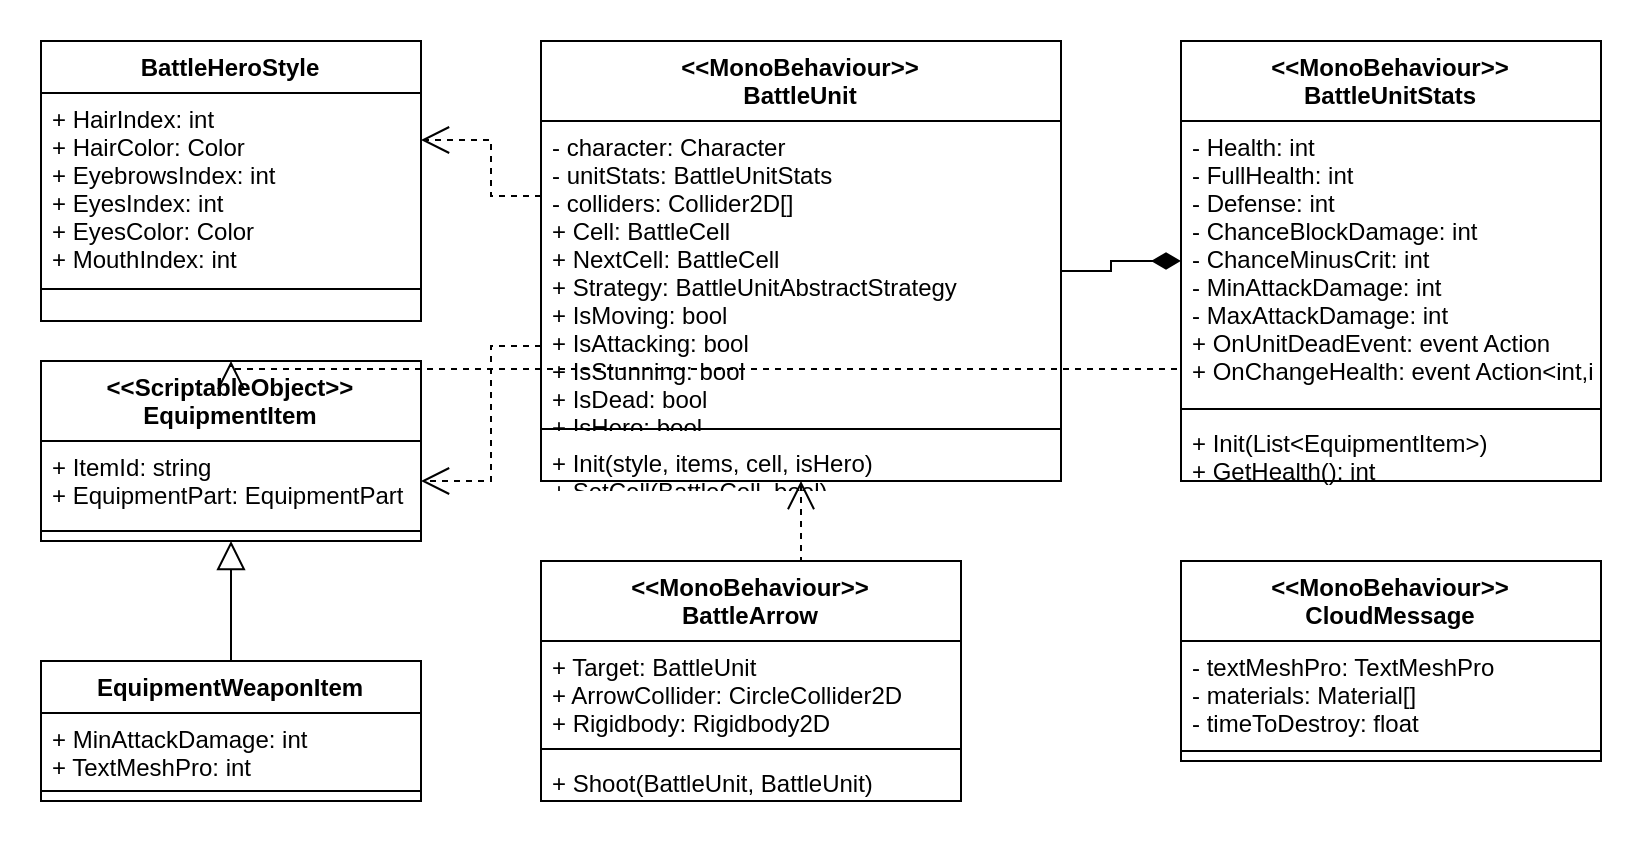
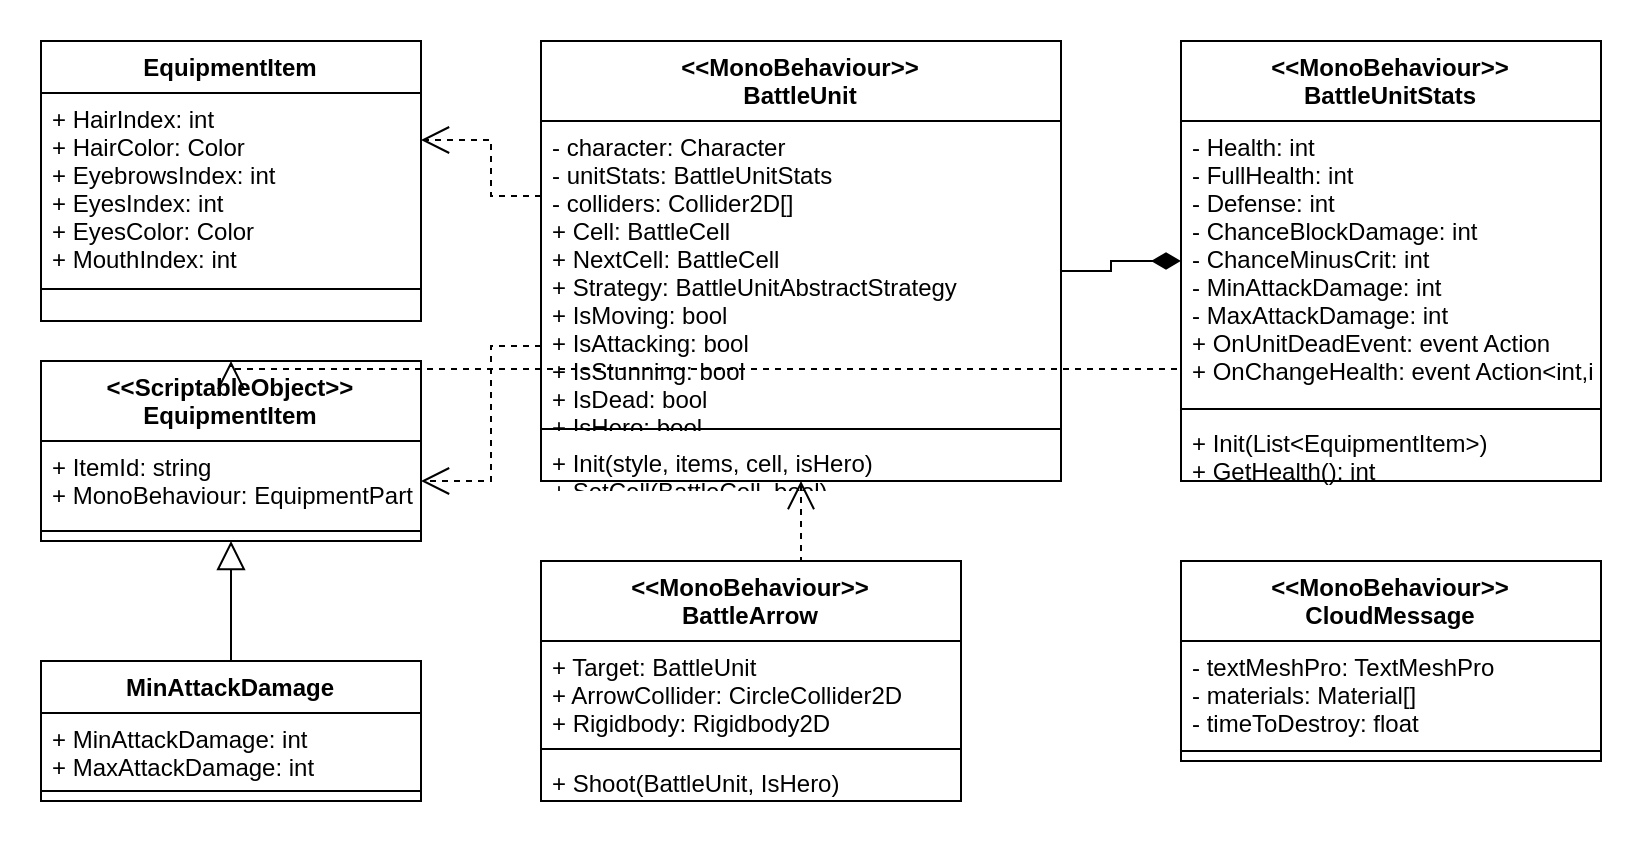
(230, 68) -> (230, 68)
(147, 468) -> (147, 468)
(230, 688) -> (230, 688)
(184, 740) -> (184, 740)
(738, 784) -> (718, 784)
